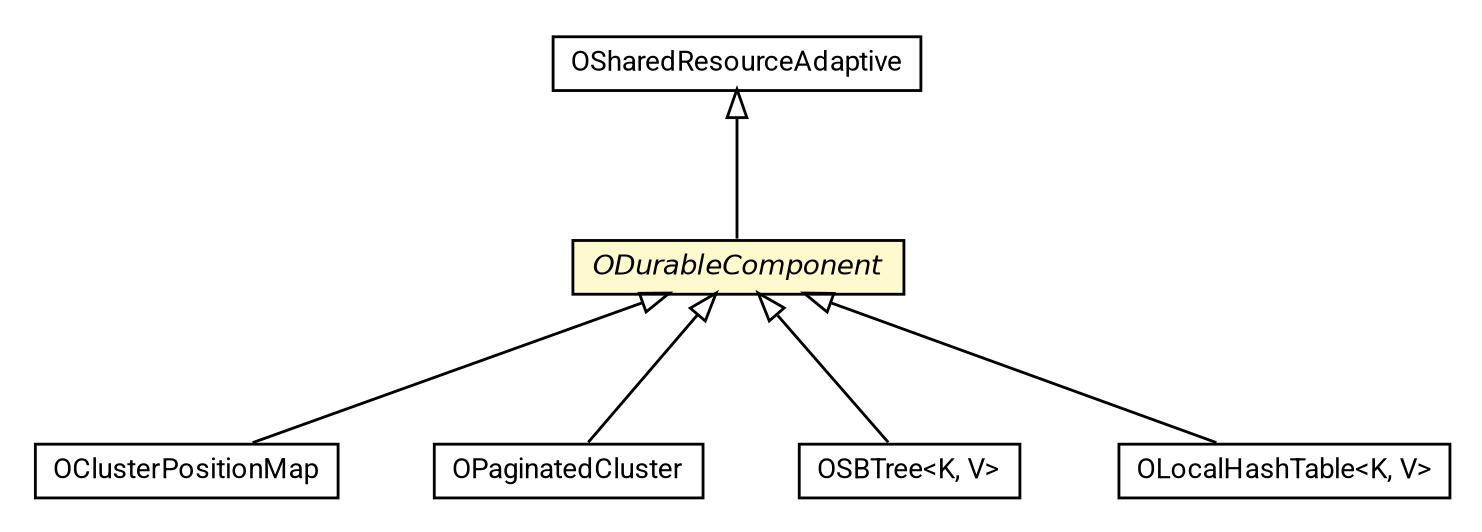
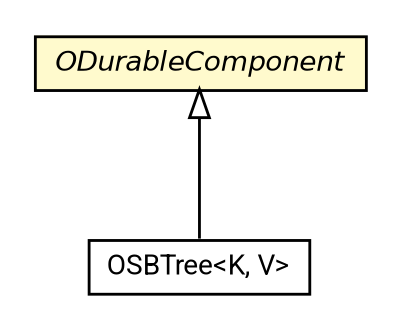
(737, 62) -> none
(185, 470) -> none
(567, 470) -> none
(1283, 470) -> none
